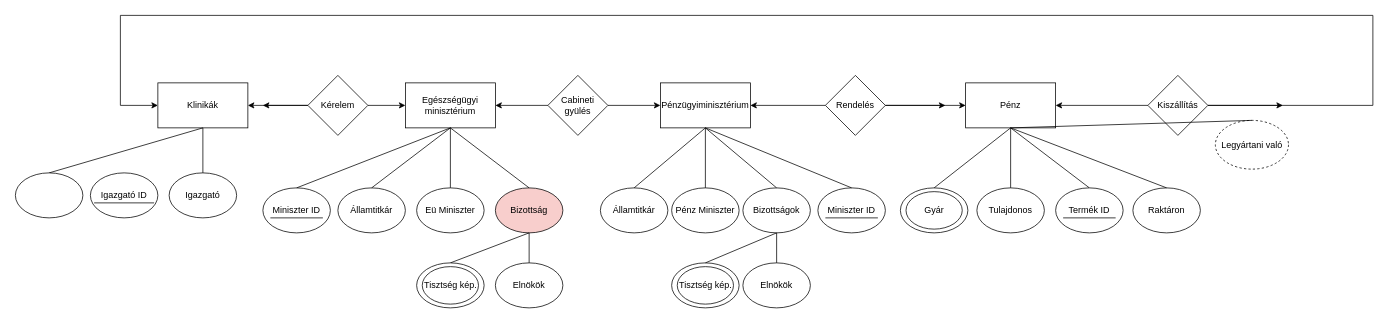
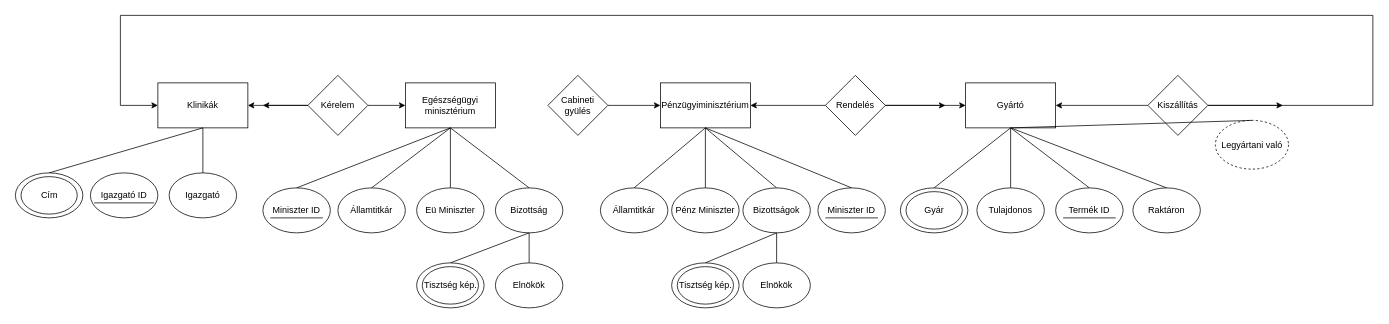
(525, 105) -> none
(1011, 105) -> (1011, 105)
none -> (49, 195)
(529, 210) -> (529, 210)
